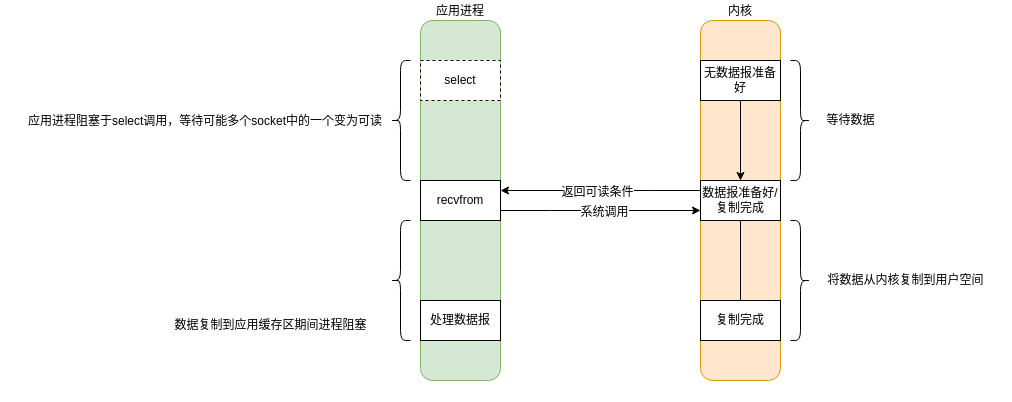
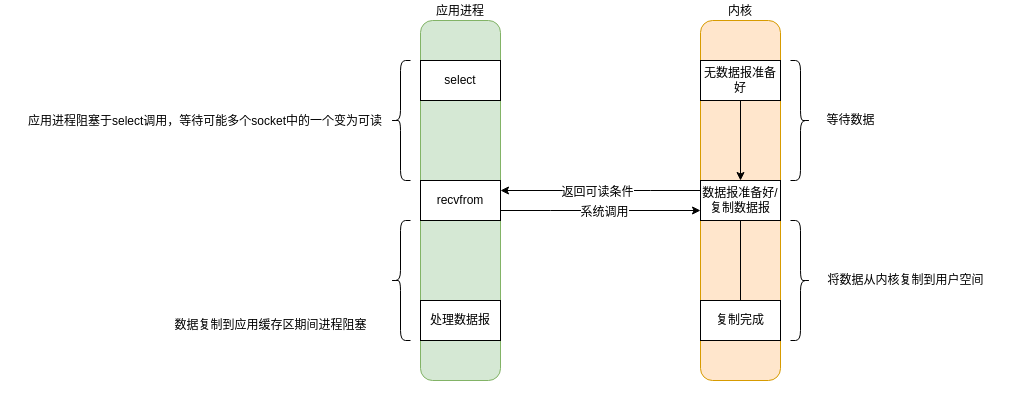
(461, 81) -> (461, 81)
(741, 201) -> (741, 201)
